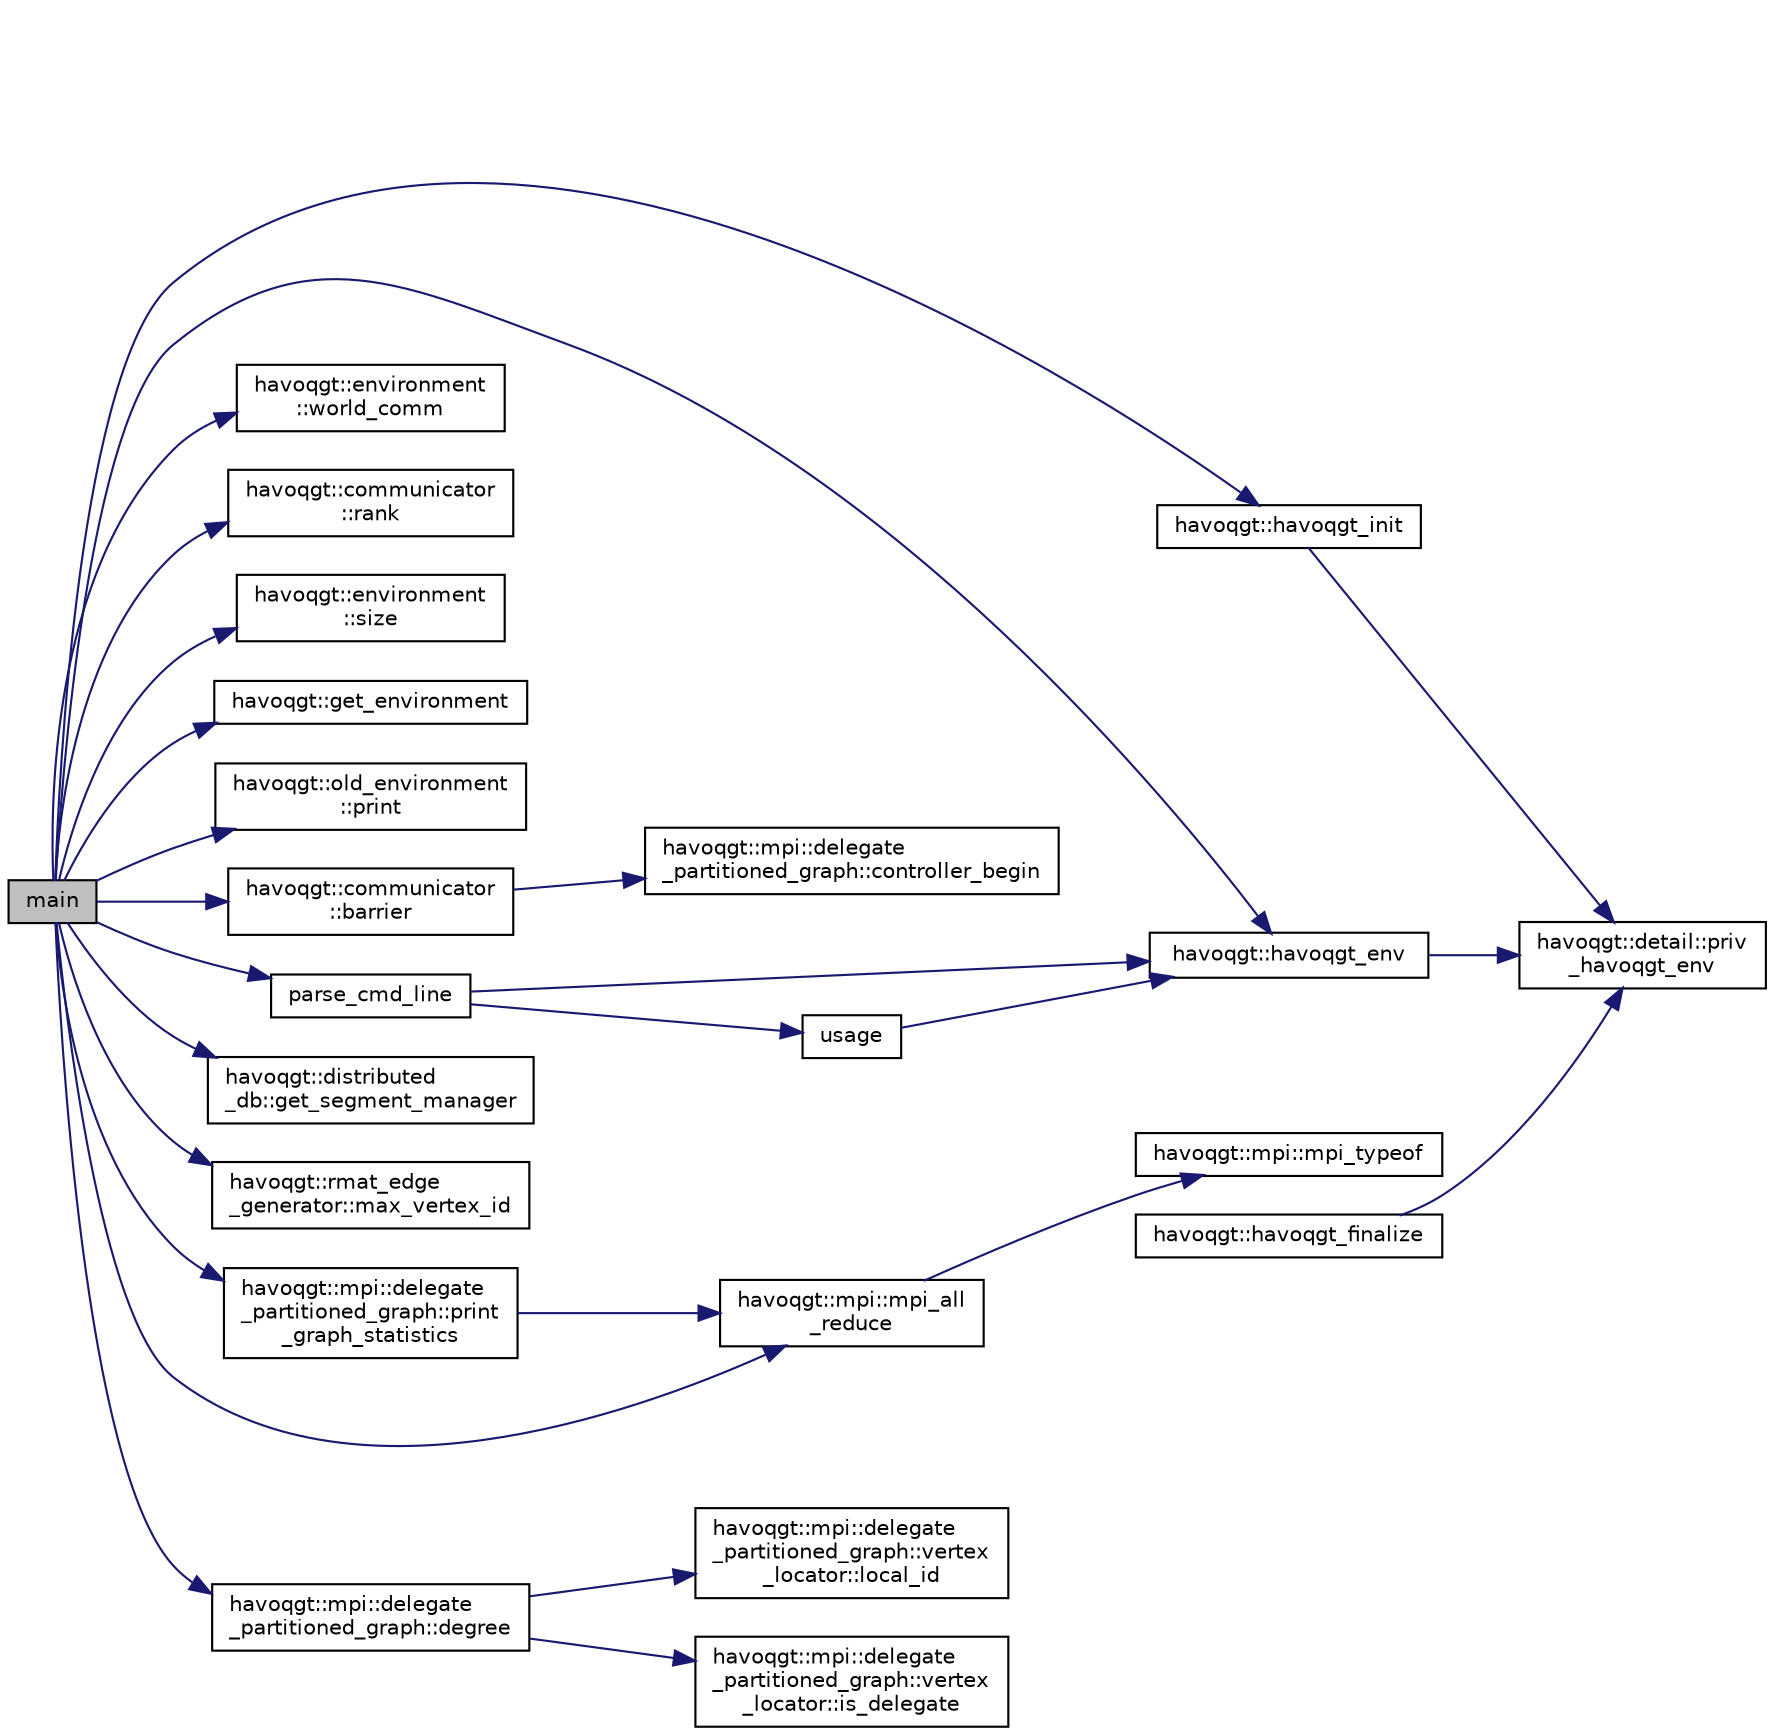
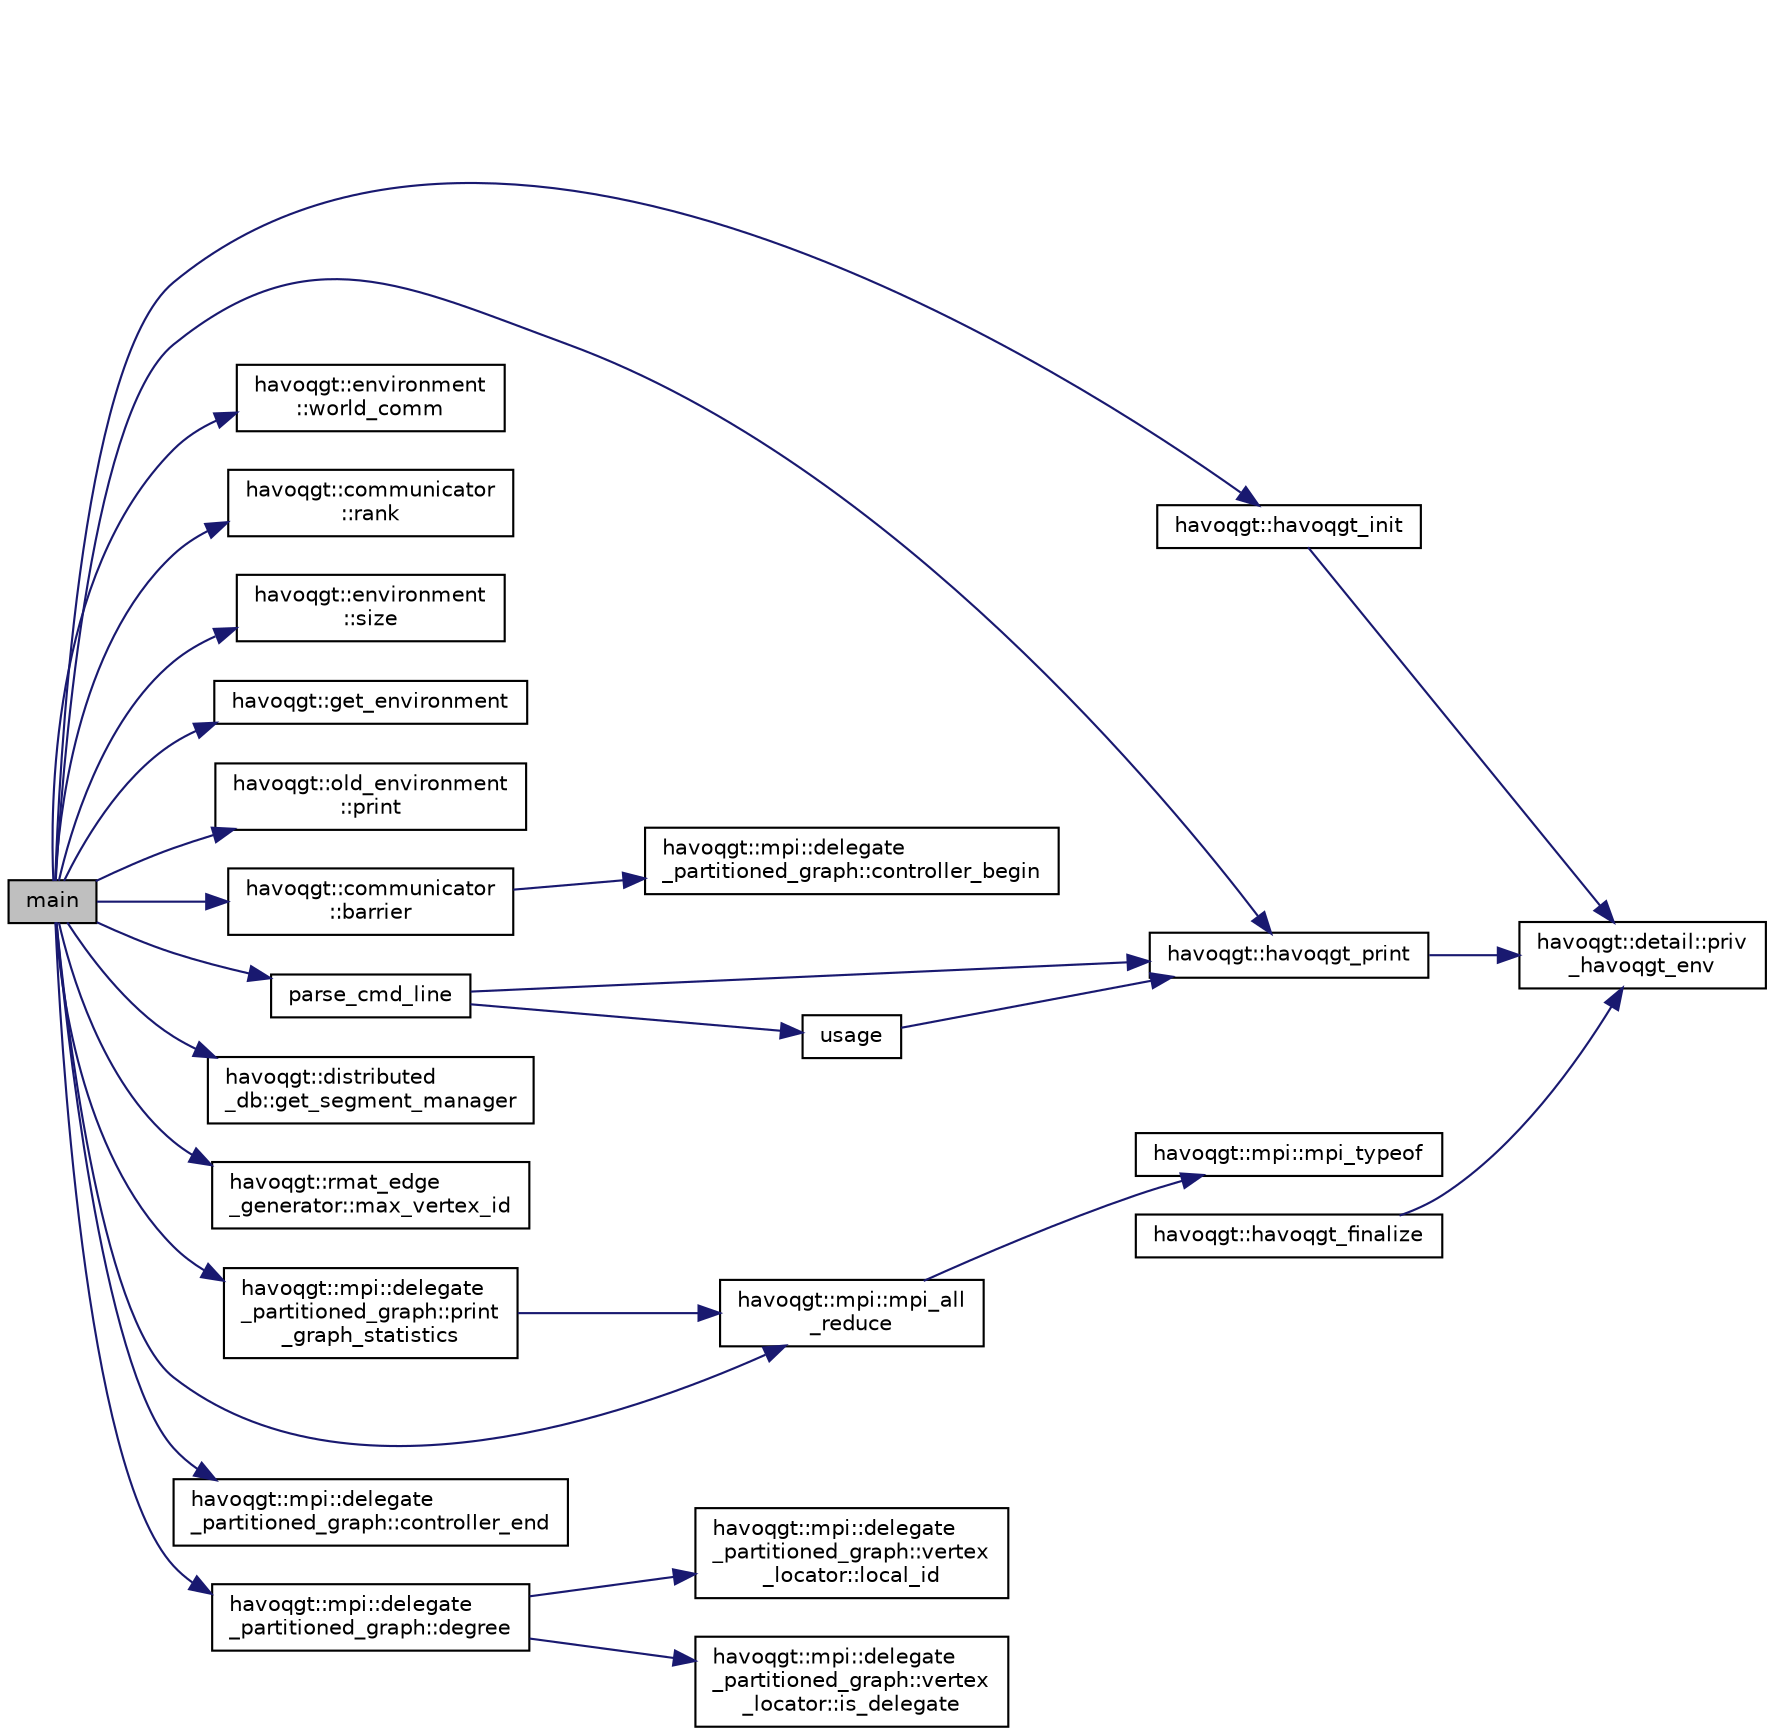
(1289, 955) -> (1289, 955)
none -> (371, 1512)
